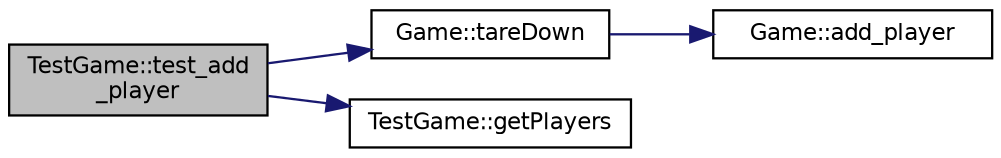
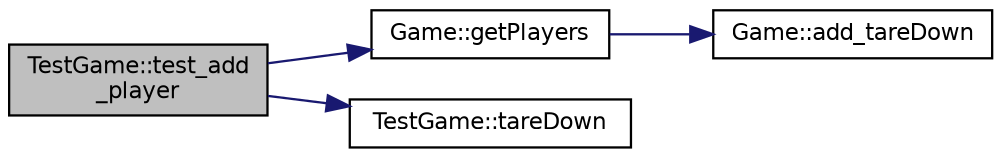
(490, 34) -> (490, 34)
(853, 34) -> (853, 34)
(490, 123) -> (490, 123)
